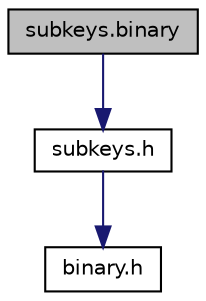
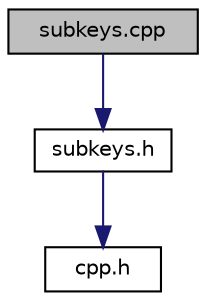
(103, 32) -> (103, 32)
(103, 269) -> (103, 269)
